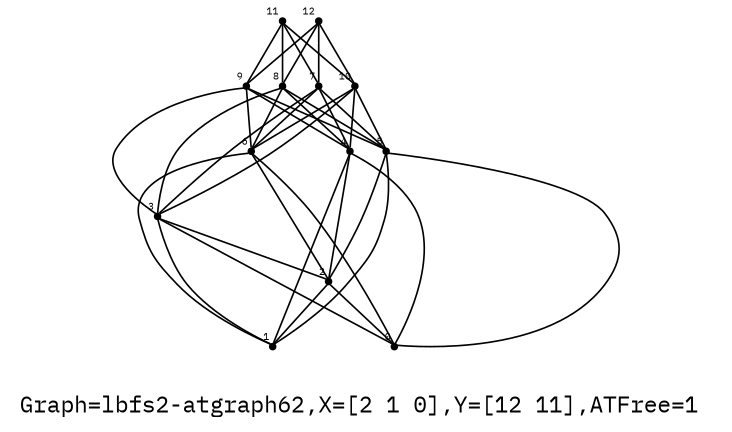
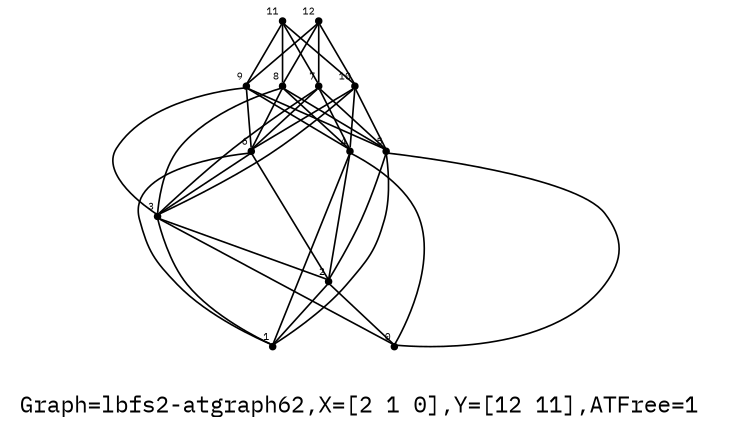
(312, 213) -> (205, 184)
